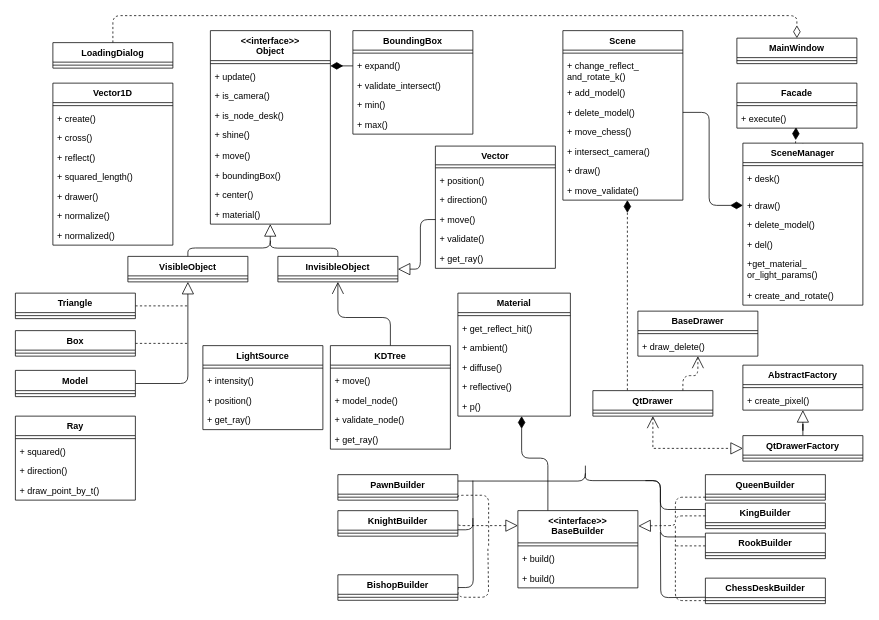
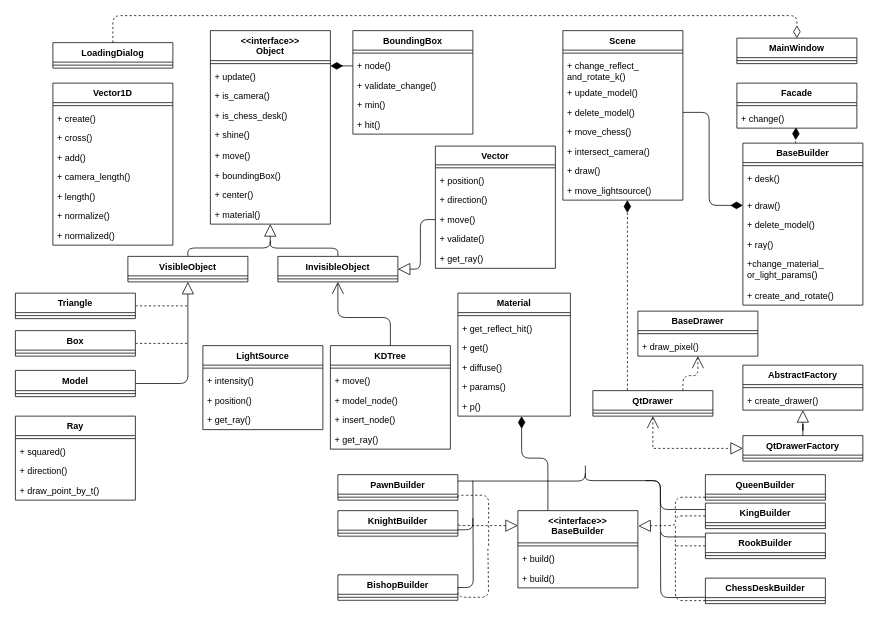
(381, 66) -> (376, 66)
(408, 86) -> (401, 86)
(597, 93) -> (605, 93)
(252, 116) -> (255, 116)
(768, 119) -> (765, 119)
(373, 125) -> (372, 125)
(803, 153) -> (803, 153)
(82, 158) -> (73, 158)
(100, 177) -> (98, 177)
(606, 191) -> (614, 191)
(81, 197) -> (80, 197)
(762, 245) -> (763, 245)
(780, 264) -> (788, 264)
(677, 347) -> (674, 347)
(487, 348) -> (478, 348)
(494, 387) -> (486, 387)
(784, 401) -> (789, 401)
(374, 420) -> (370, 420)
